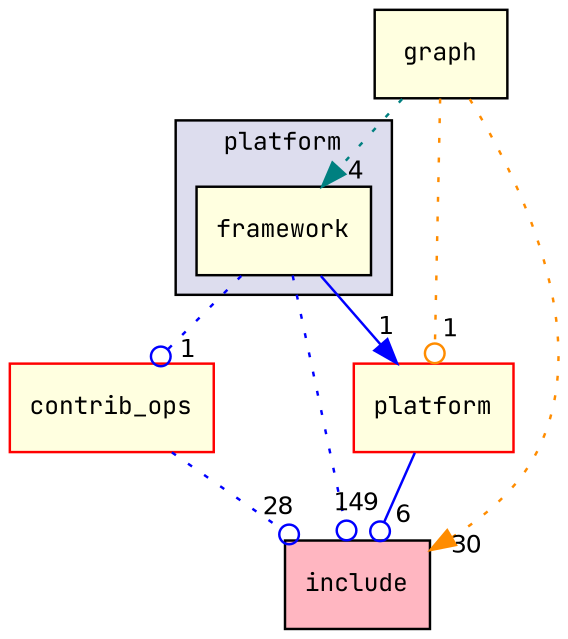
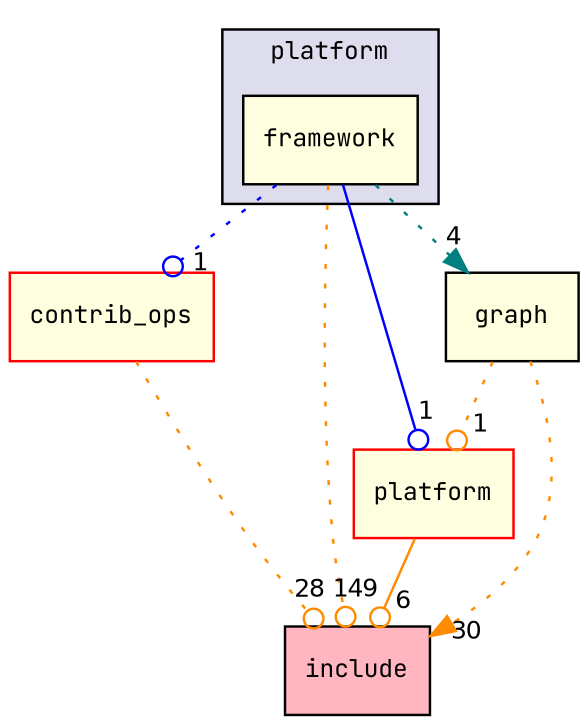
(369, 135) -> (413, 220)
(351, 310) -> (379, 307)
(319, 398) -> (325, 397)
(400, 487) -> (400, 573)
(226, 490) -> (216, 490)
